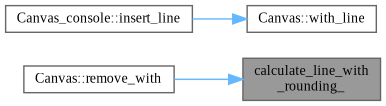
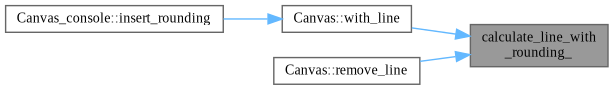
(99, 19) -> (114, 19)
none -> (434, 31)
(99, 79) -> (347, 71)
